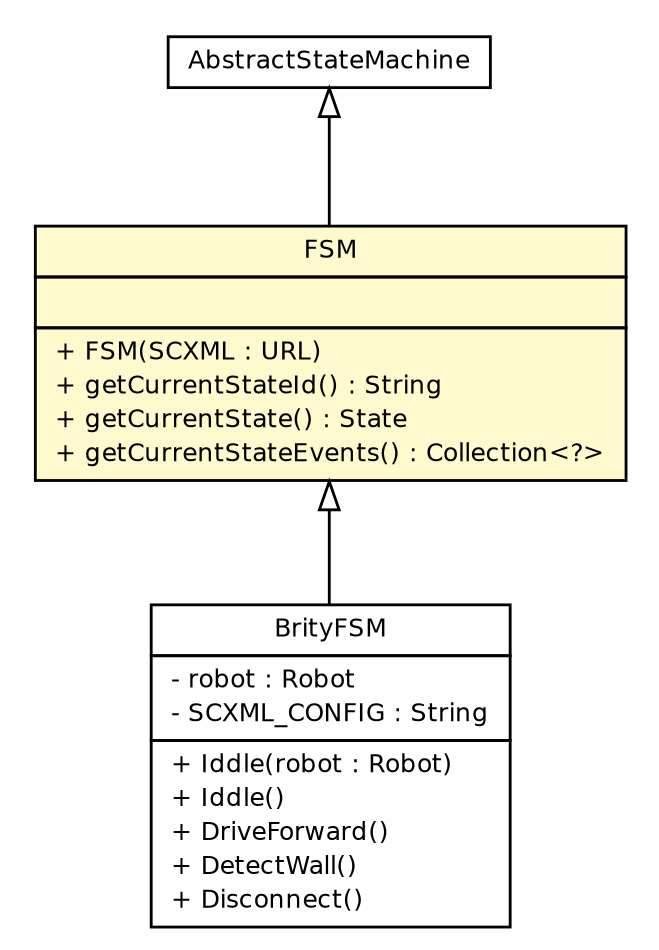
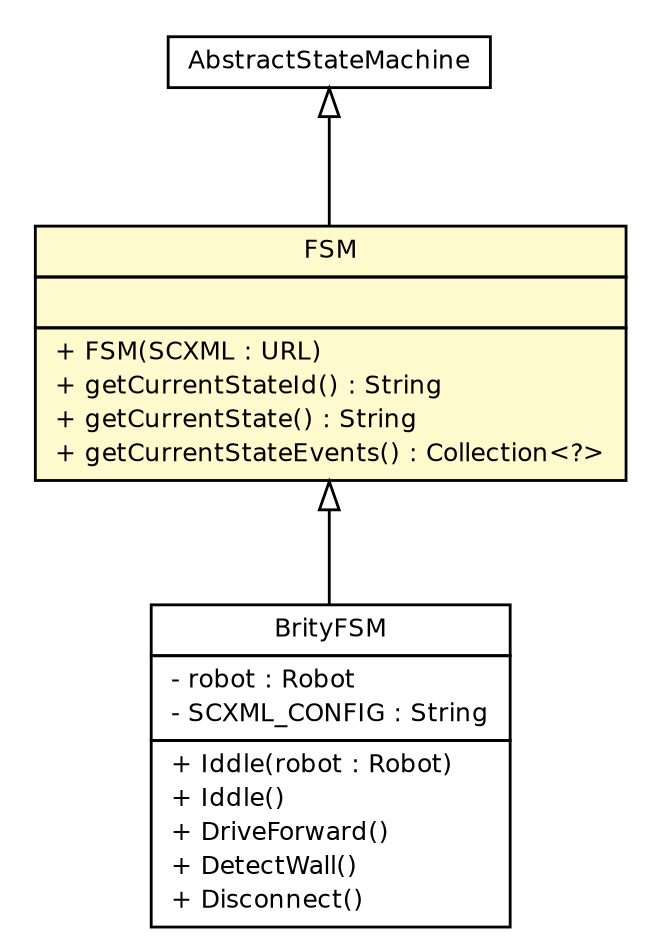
(232, 420) -> (237, 420)
